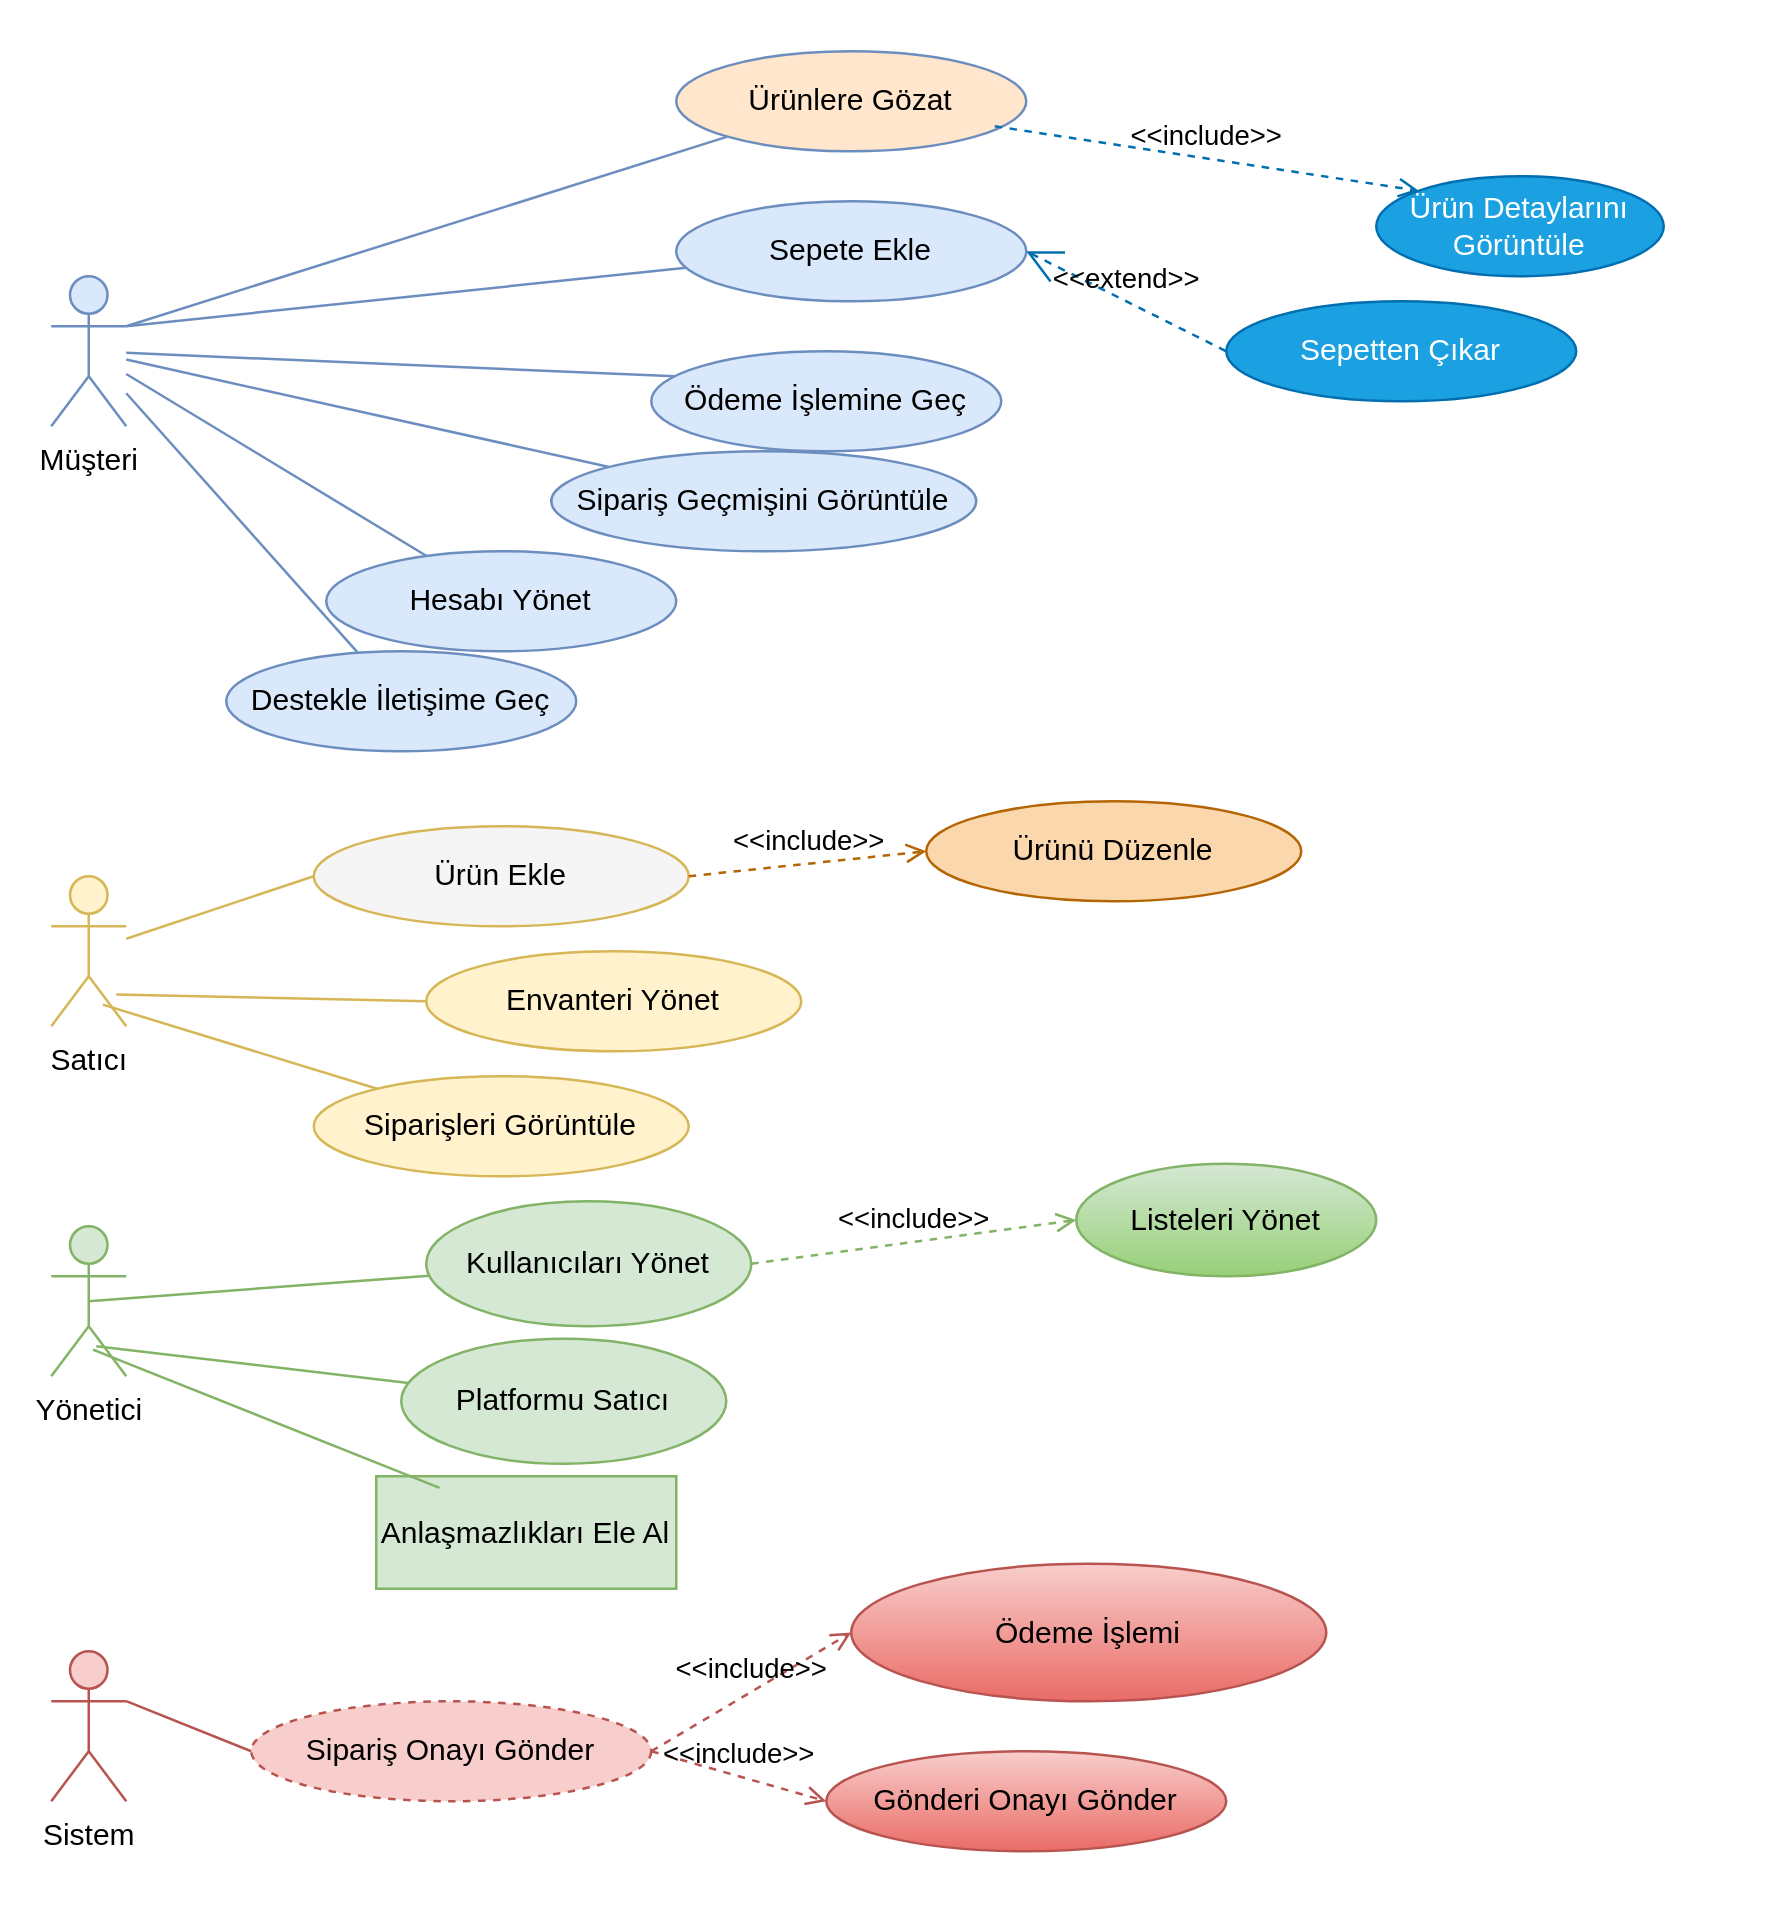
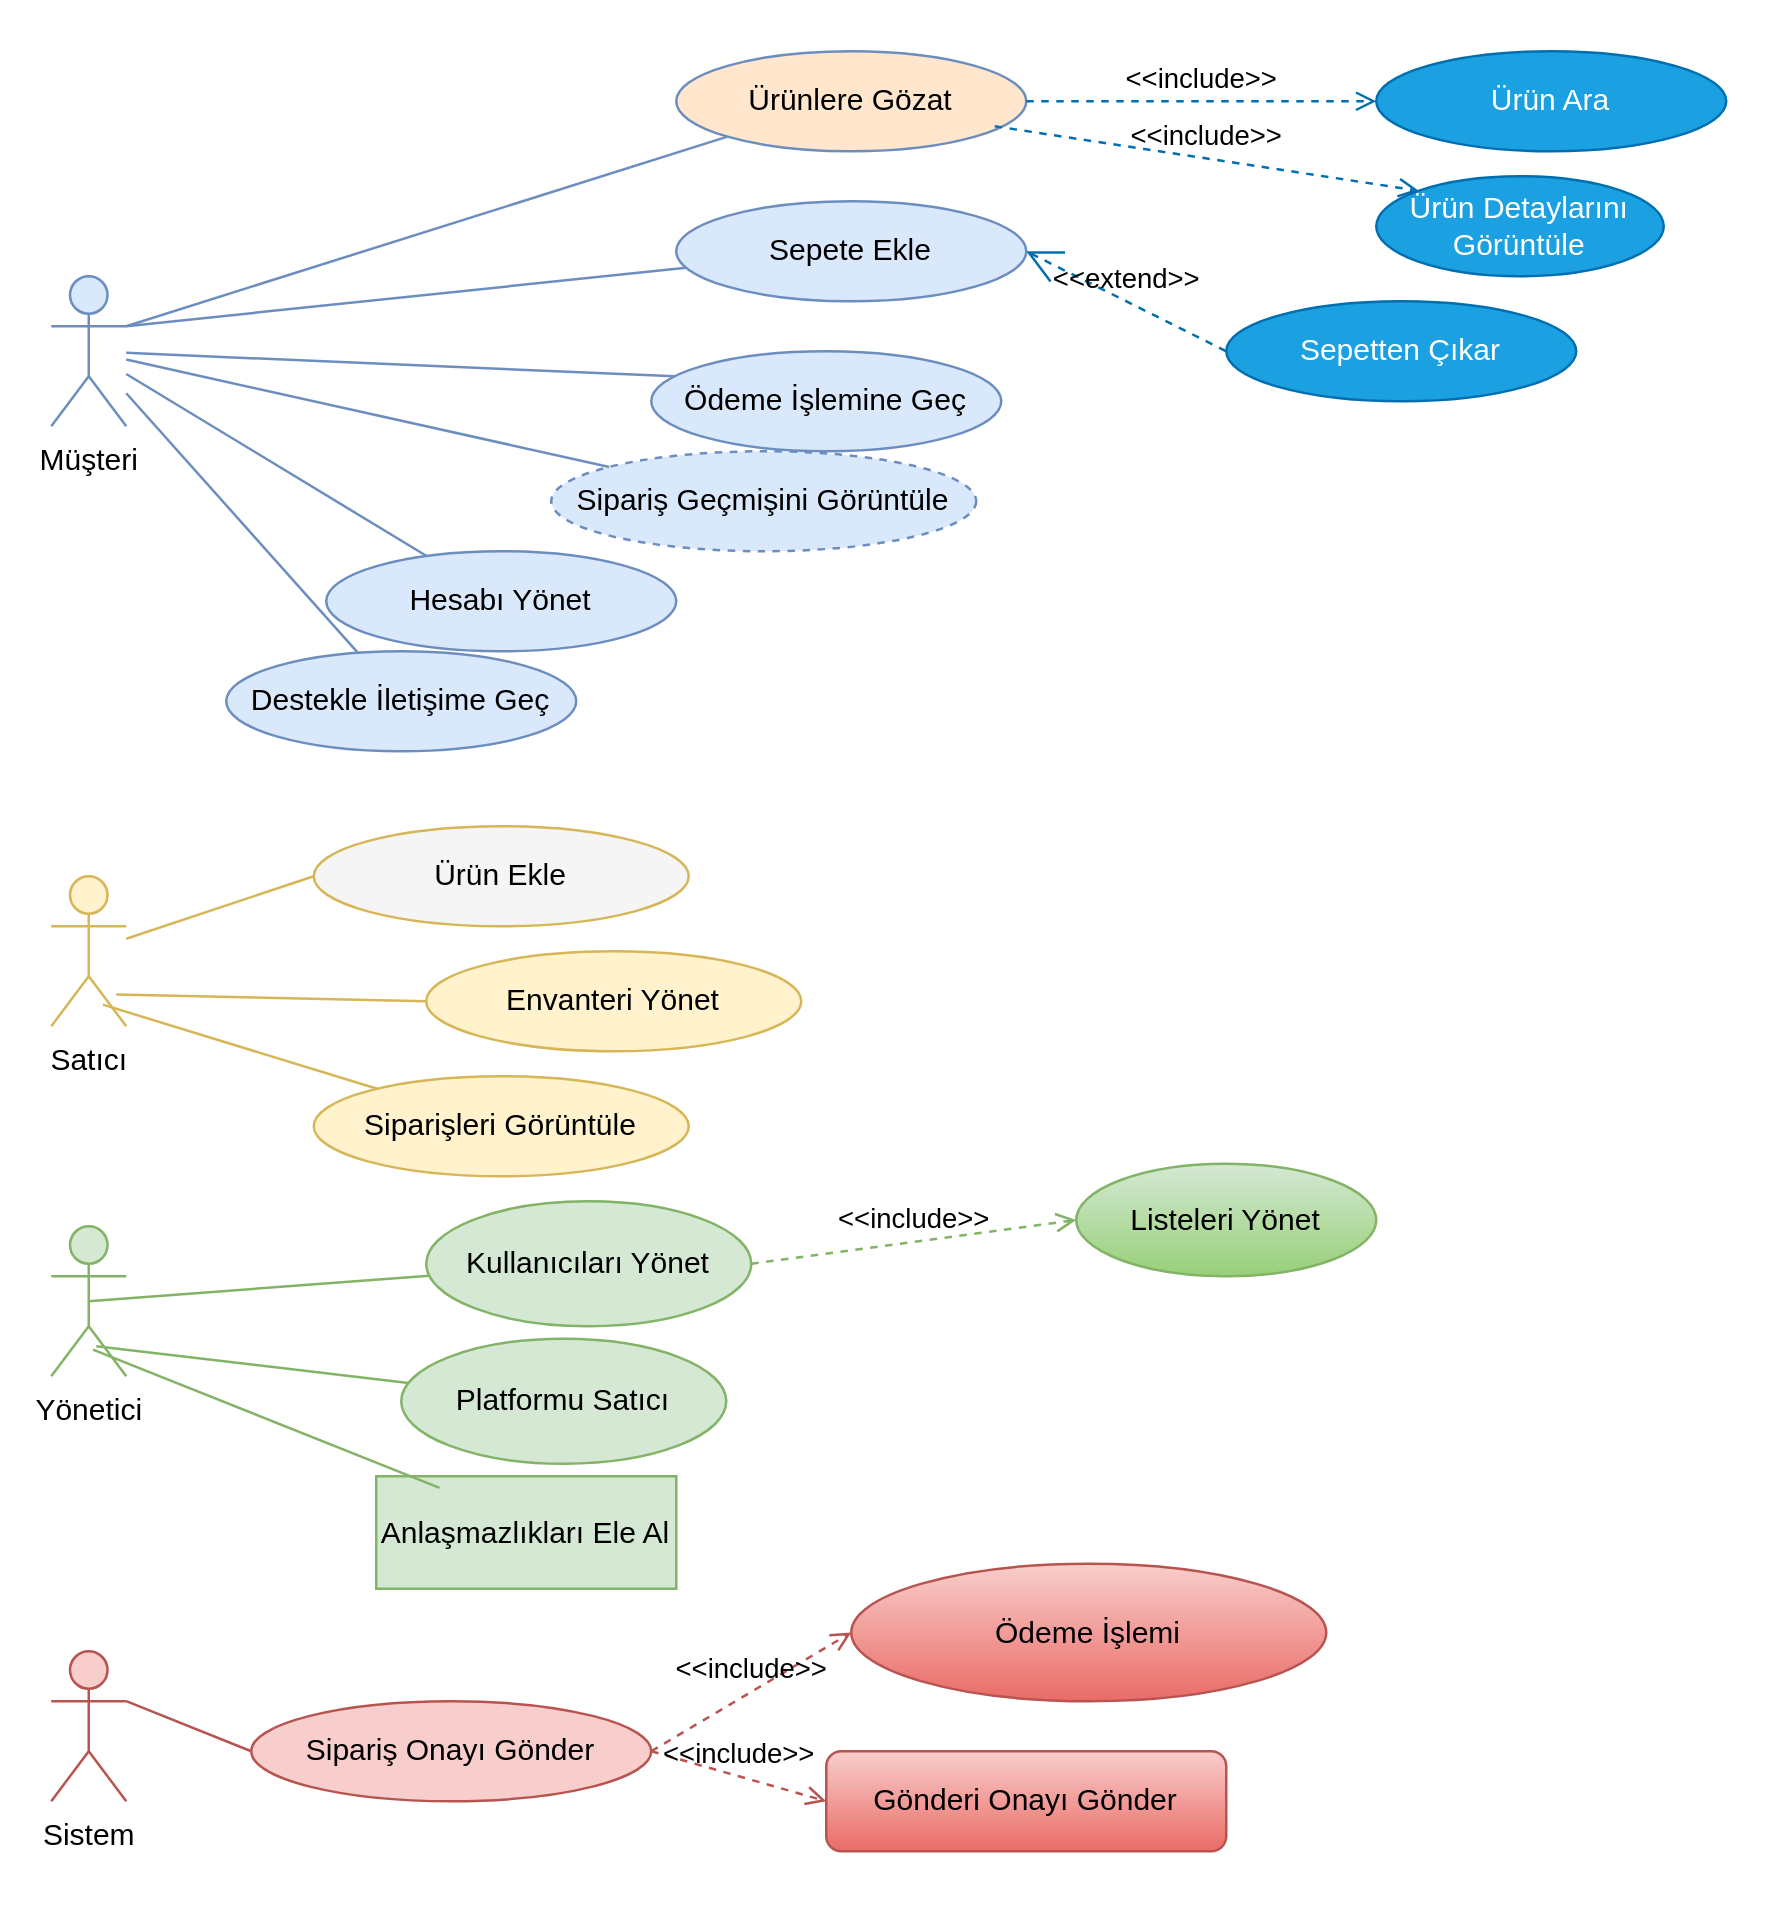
none -> (1198, 101)
none -> (1551, 101)
(764, 501) -> (764, 501)
(1114, 851) -> none
(802, 864) -> none
(451, 1751) -> (451, 1751)
(1026, 1801) -> (1026, 1801)
